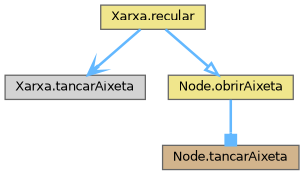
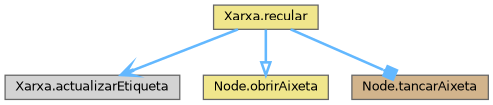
(75, 87) -> (92, 87)
(231, 116) -> (337, 50)
